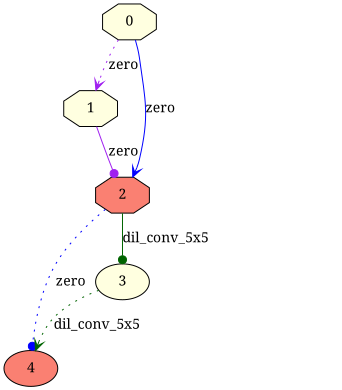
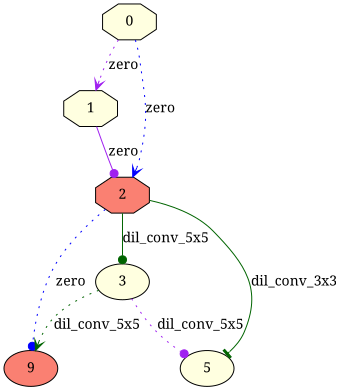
(145, 104) -> (145, 104)
(31, 368) -> (31, 368)
none -> (207, 368)
